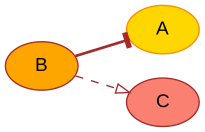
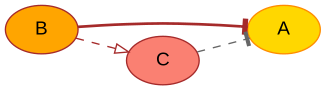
none -> (220, 46)
